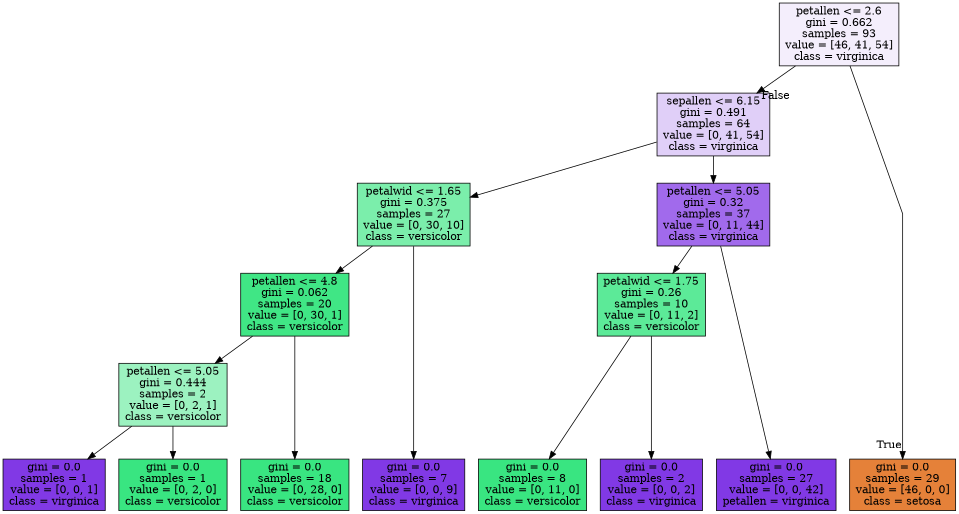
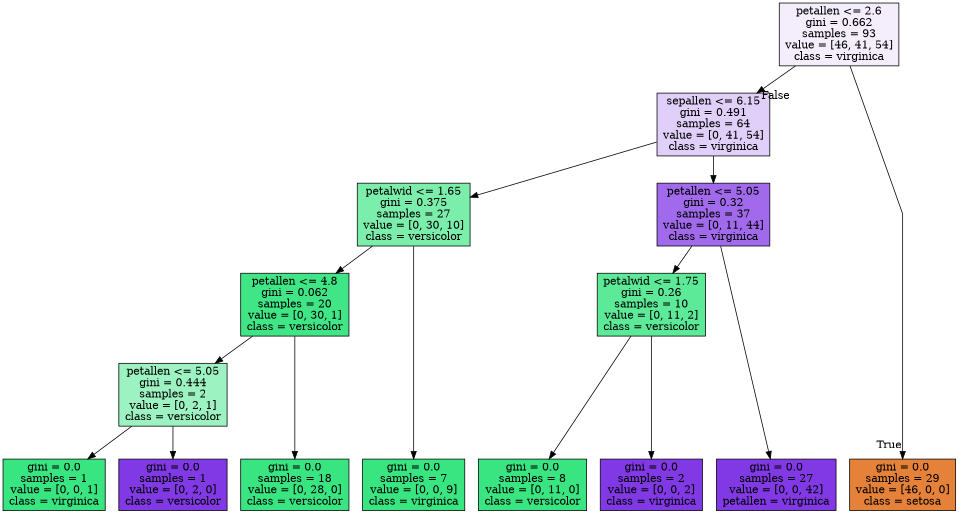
(54, 485) -> (54, 485)
(173, 485) -> (173, 485)
(414, 485) -> (414, 485)
